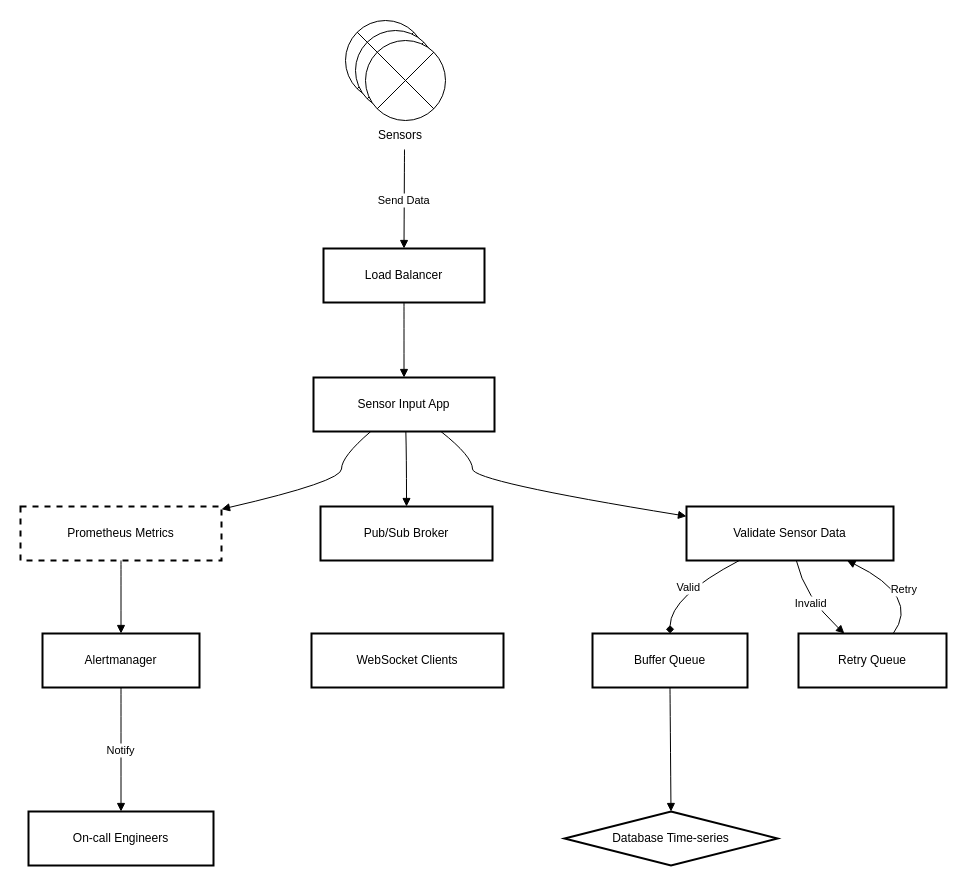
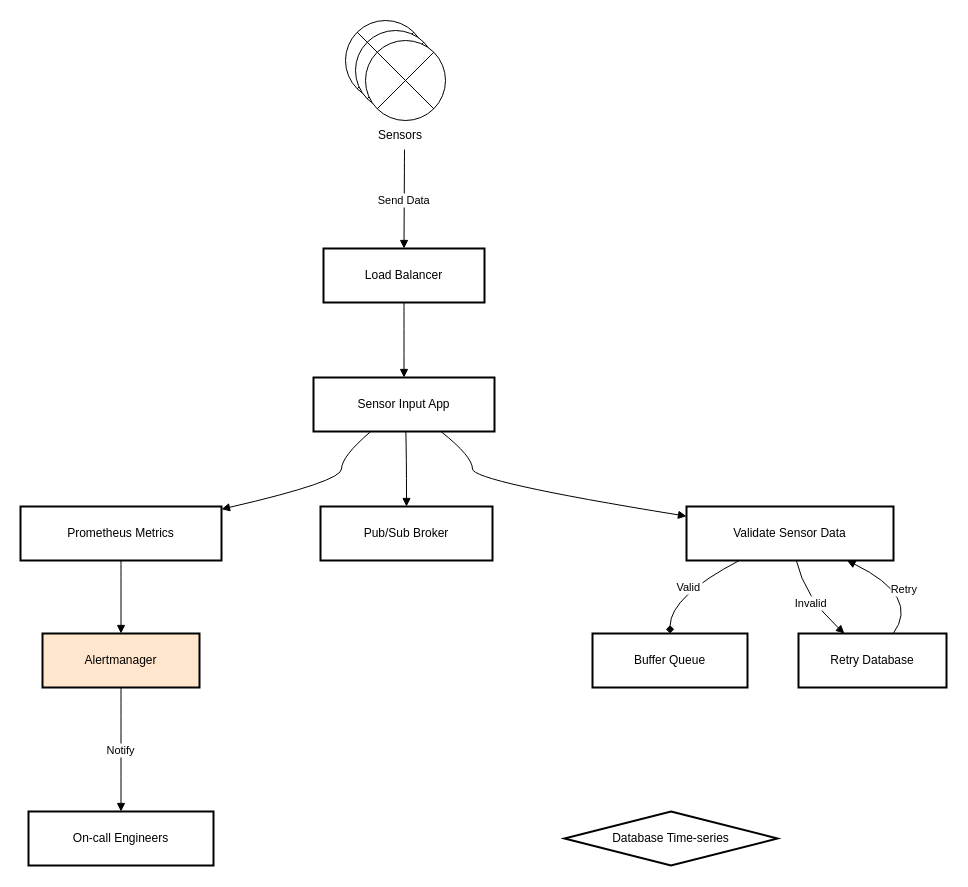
(121, 534) -> (121, 534)
(121, 661) -> (121, 661)
(408, 661) -> none
(873, 661) -> (873, 661)
(670, 746) -> none
